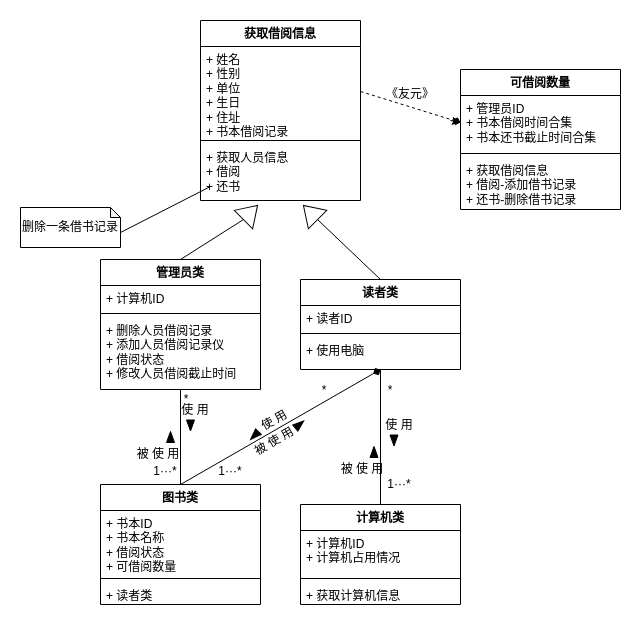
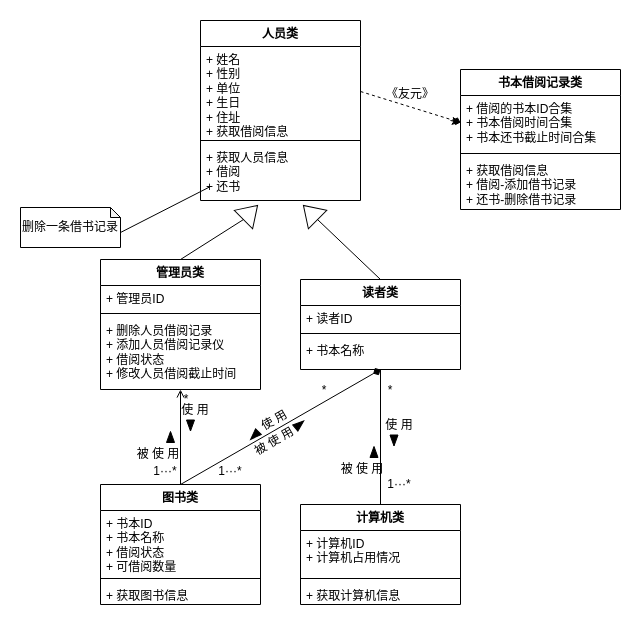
(281, 35) -> (281, 35)
(541, 84) -> (541, 84)
(248, 97) -> (248, 97)
(532, 124) -> (532, 124)
(136, 300) -> (136, 300)
(336, 352) -> (336, 352)
(181, 395) -> (181, 395)
(130, 597) -> (148, 597)
